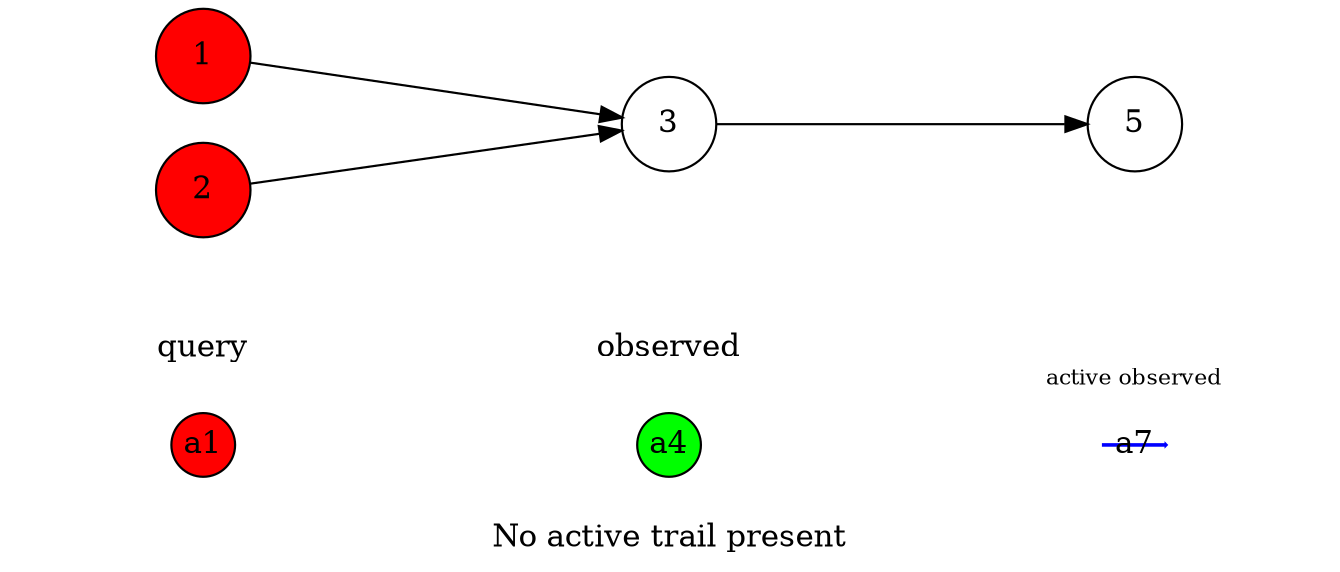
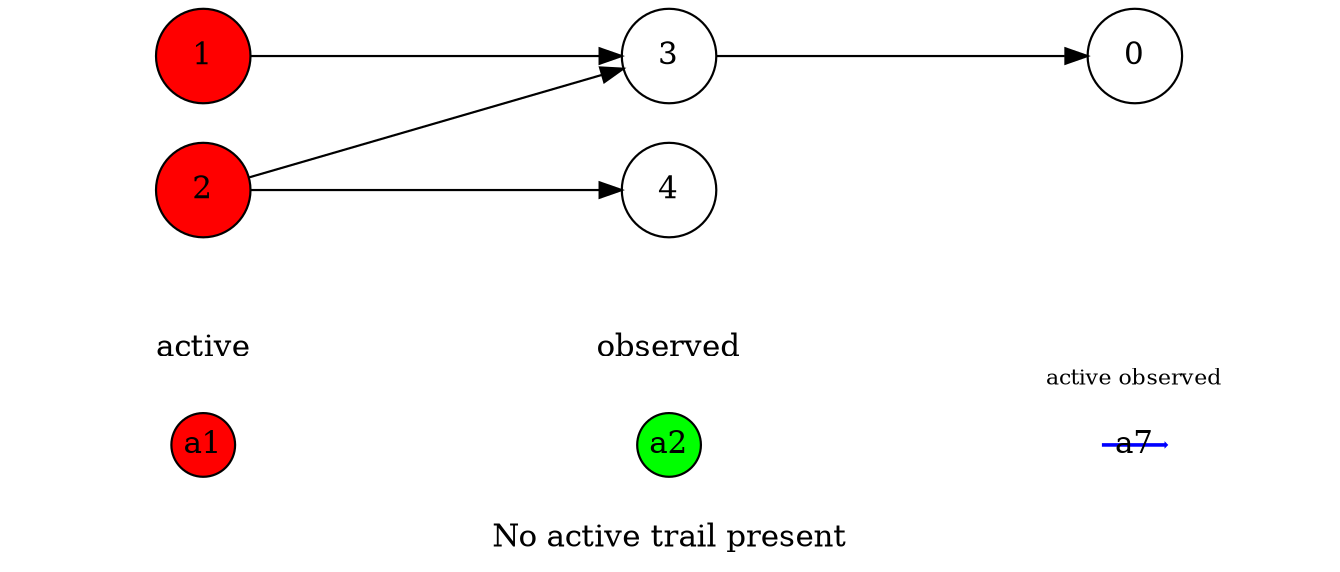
(1135, 124) -> (1135, 56)
none -> (669, 190)
(203, 348) -> (203, 348)
(669, 445) -> (669, 445)
